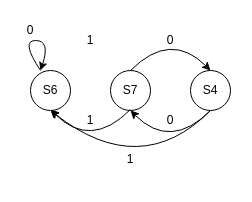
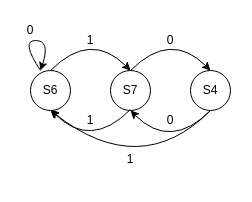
none -> (87, 50)
